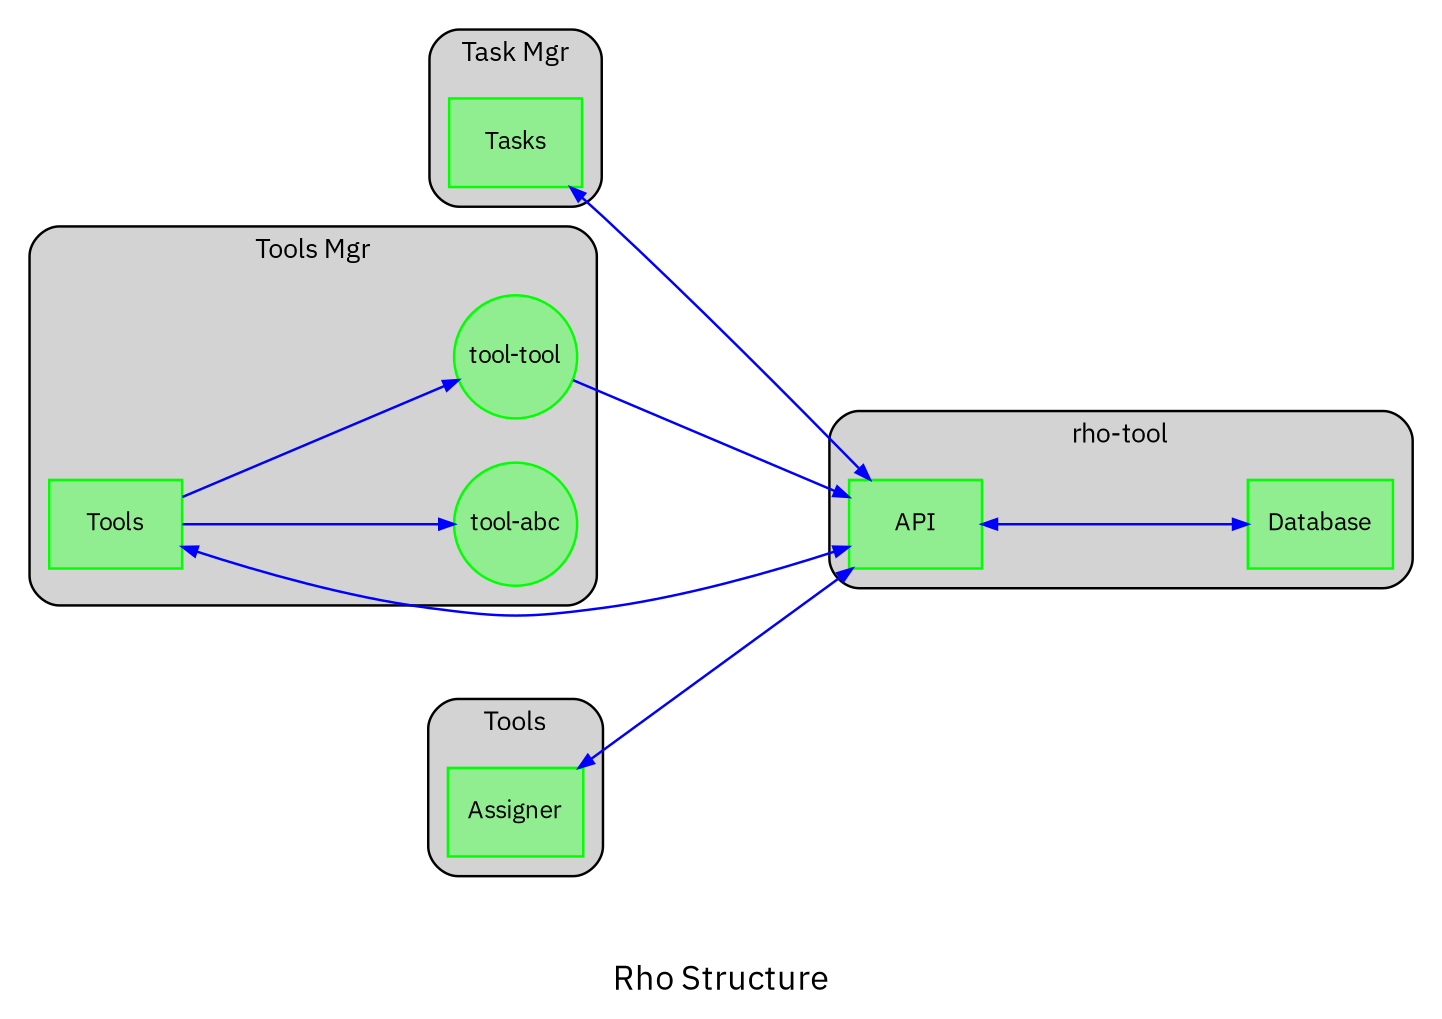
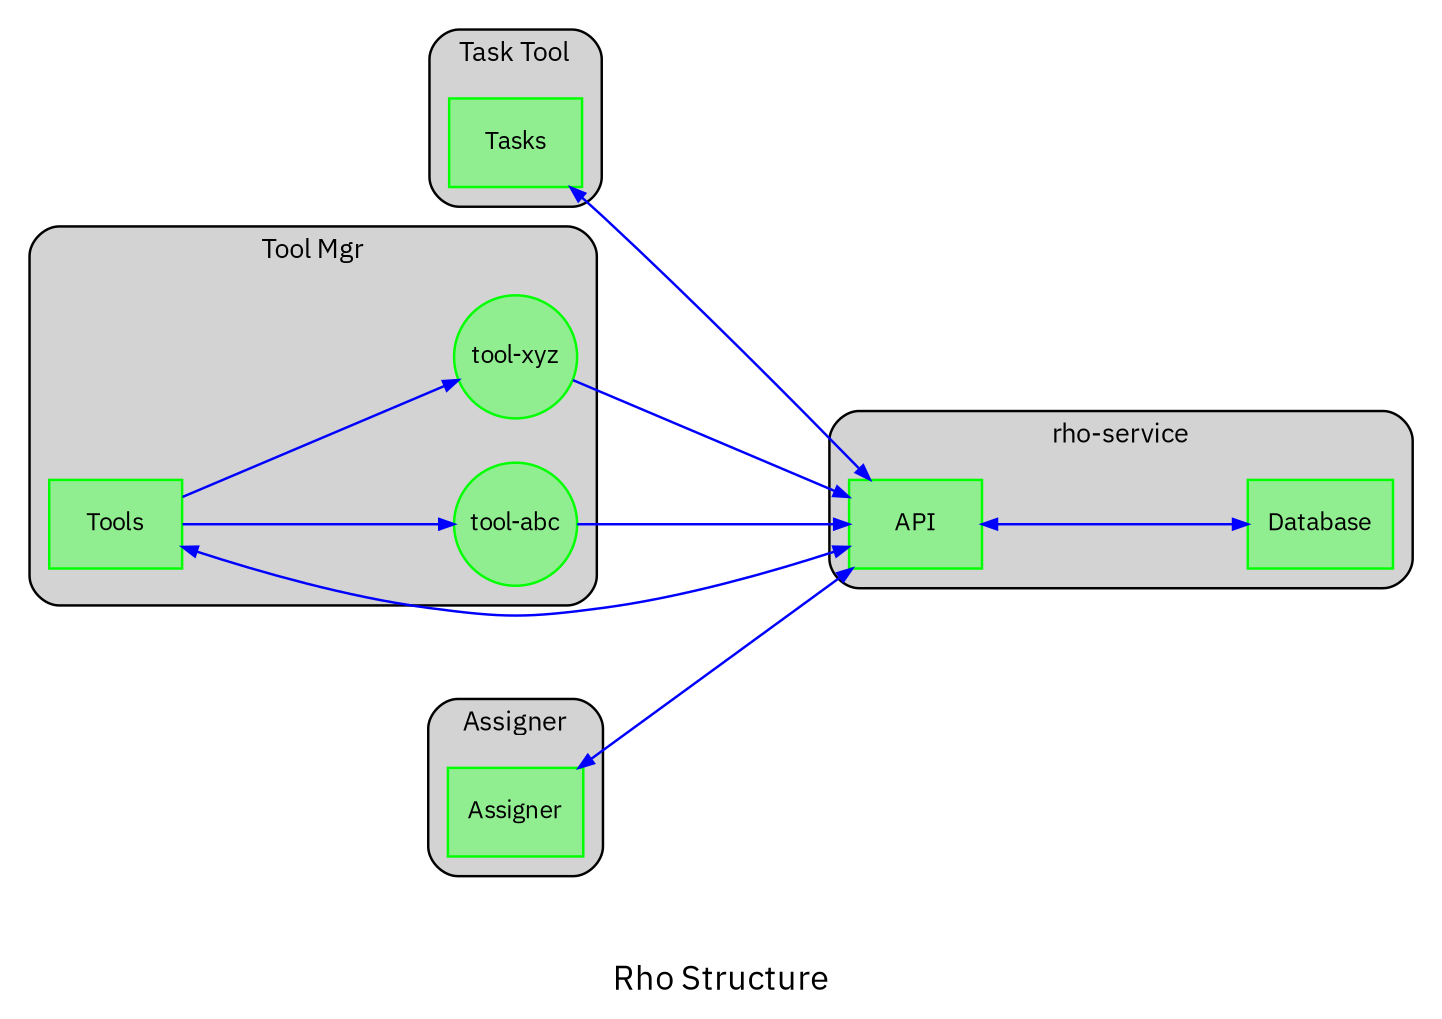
(516, 54) -> (516, 54)
(313, 251) -> (313, 251)
(516, 357) -> (516, 357)
(1121, 436) -> (1121, 436)
none -> (705, 524)
(516, 724) -> (516, 724)
